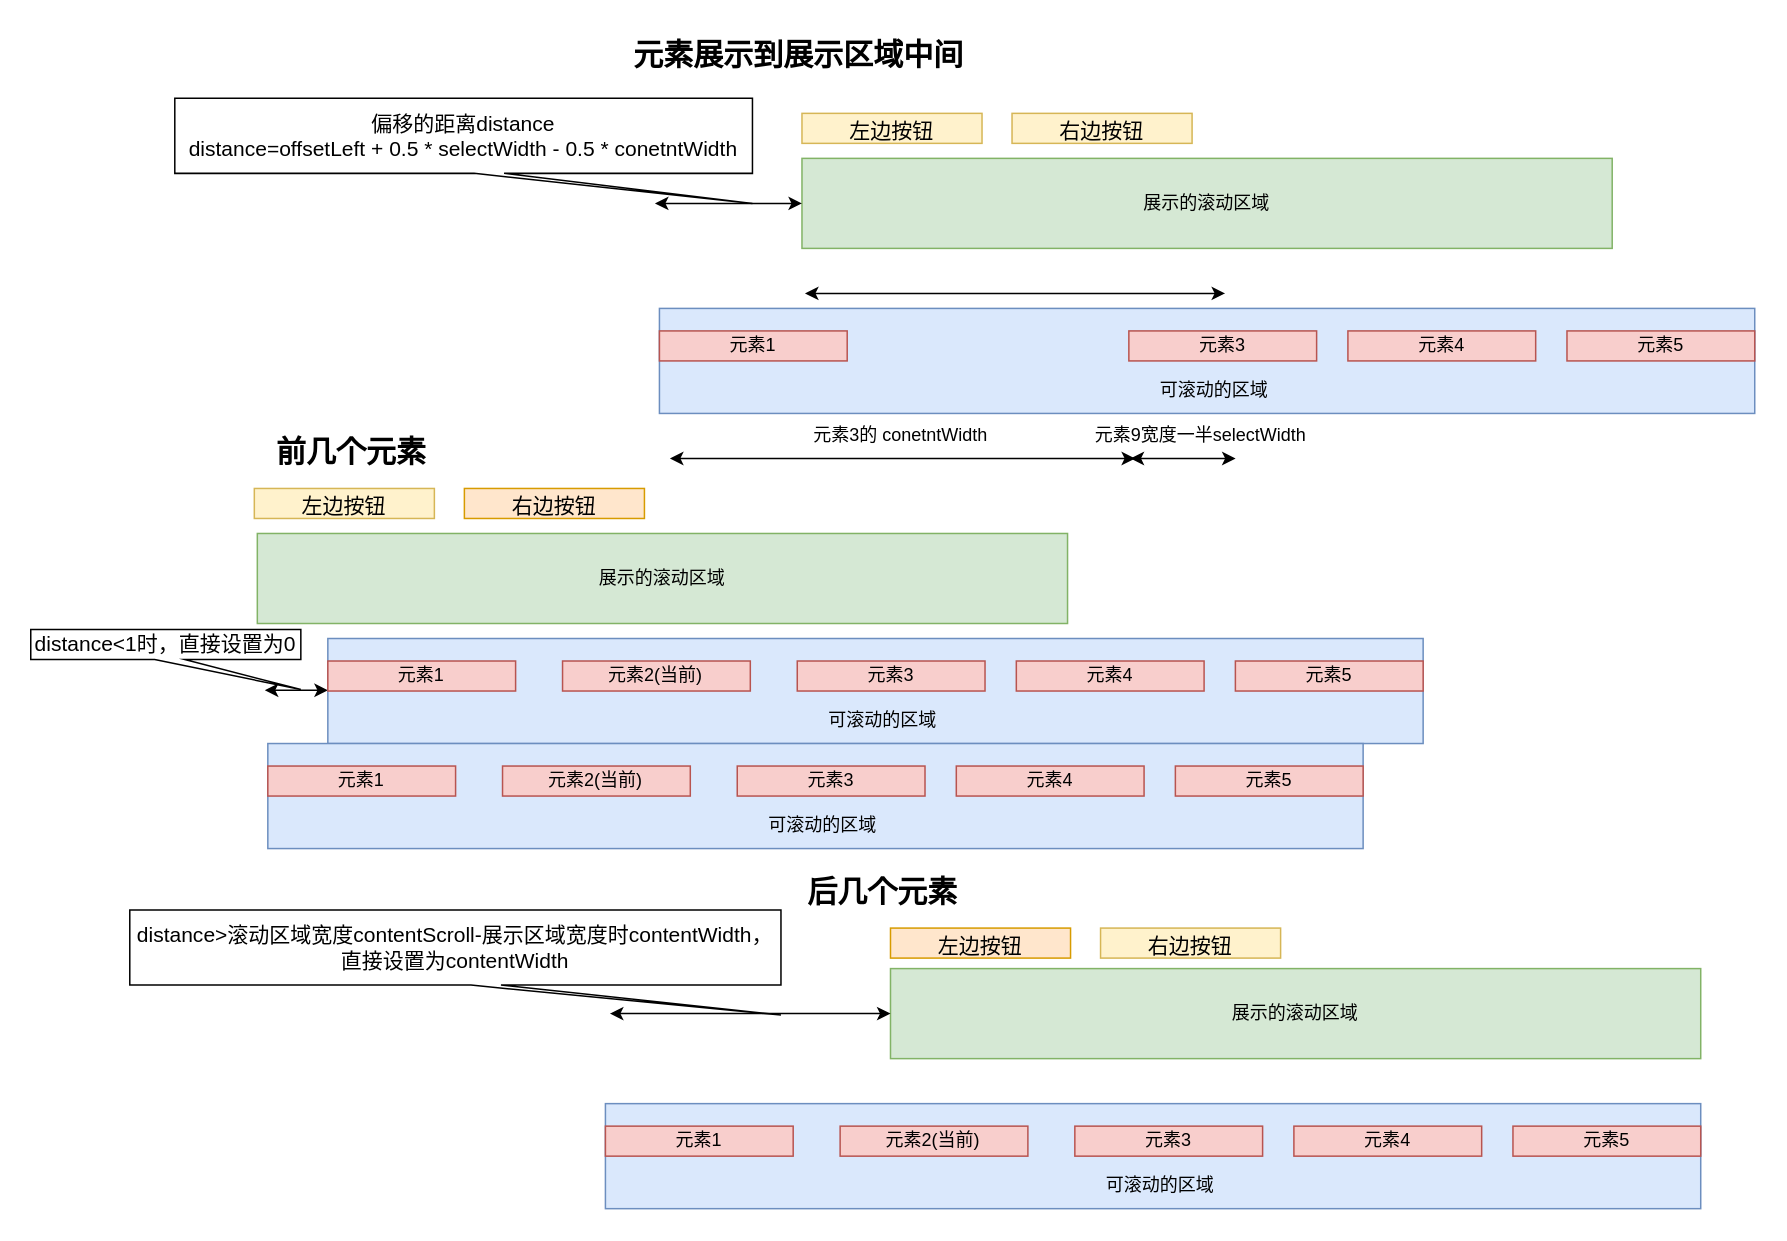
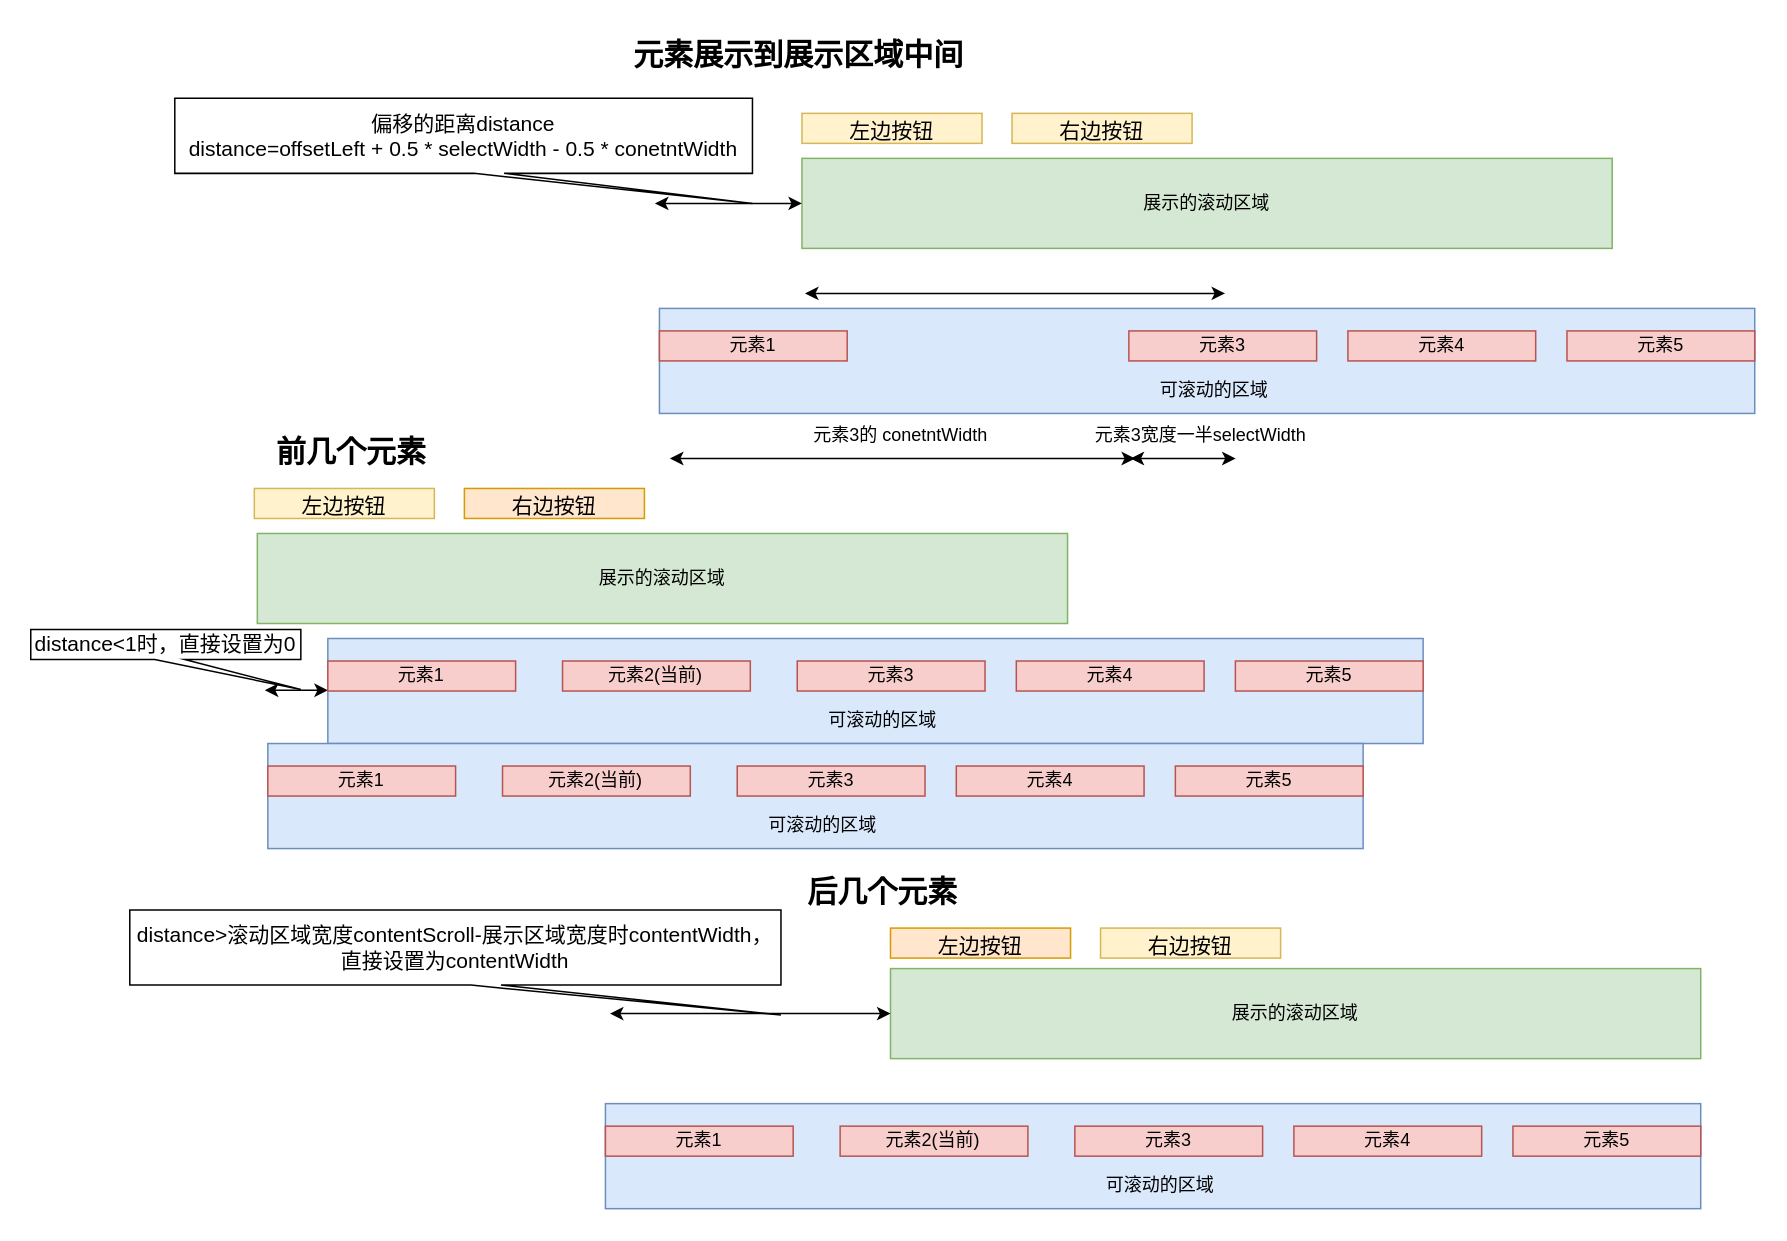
(1201, 436) -> (1201, 436)
